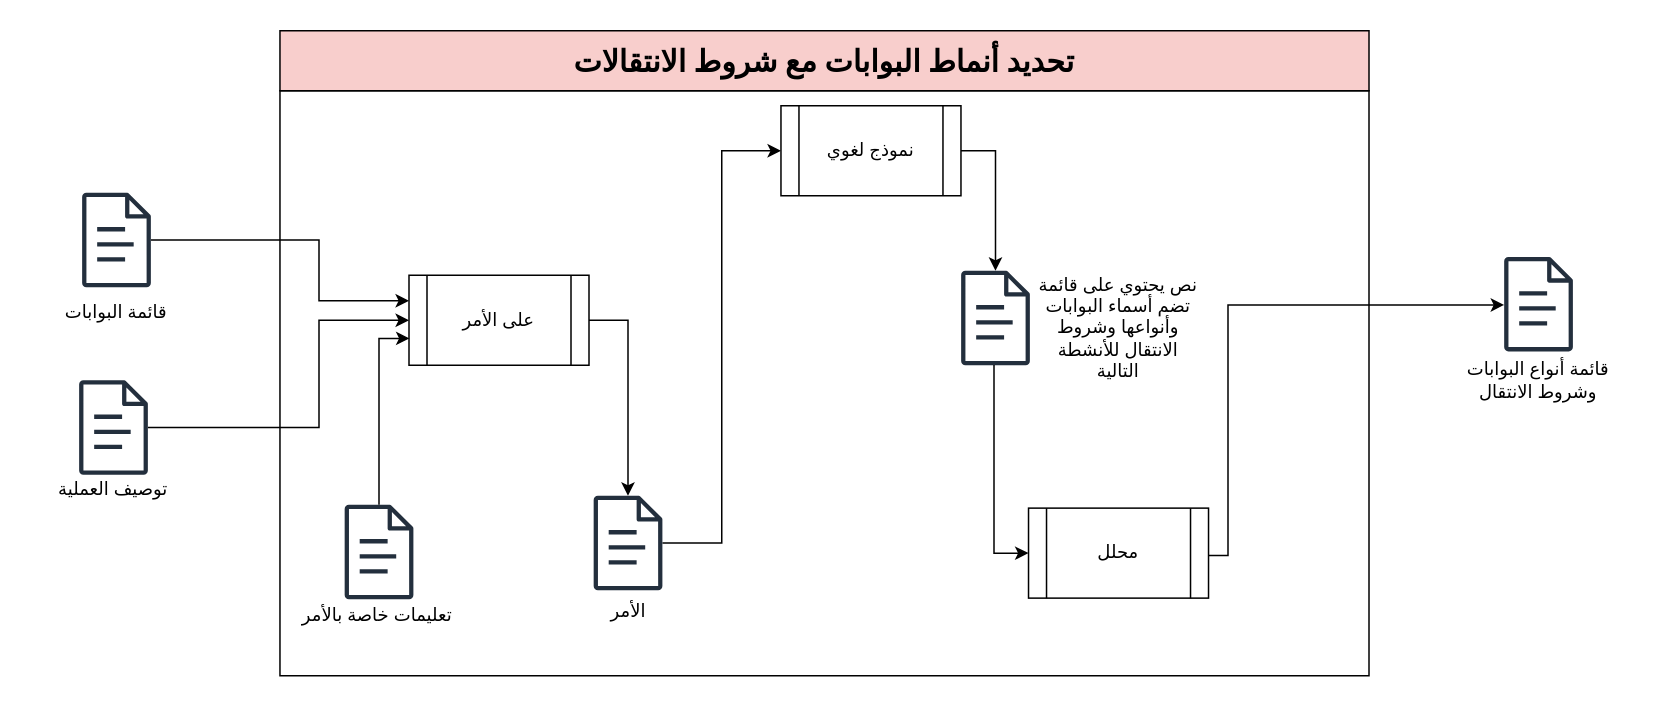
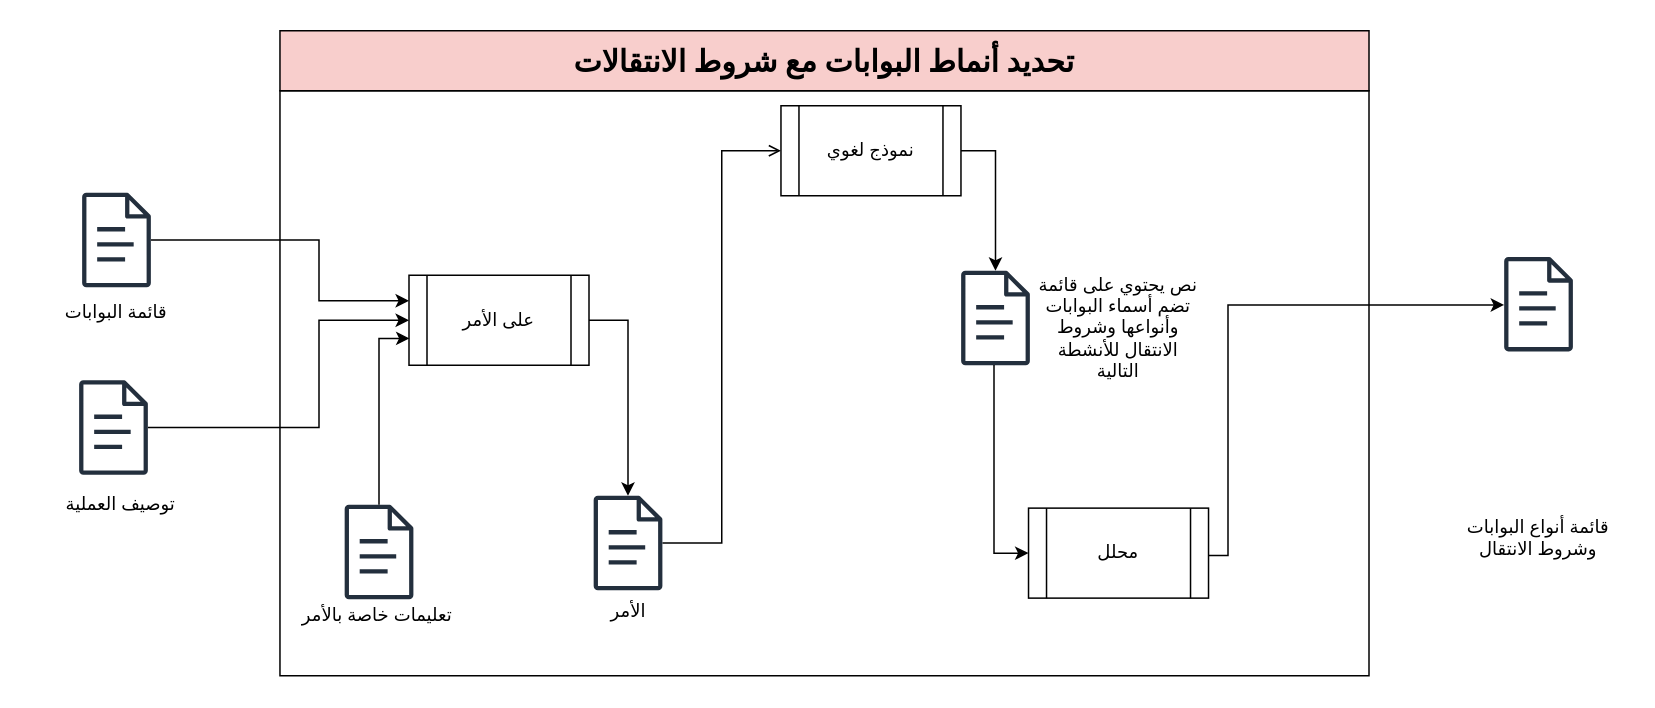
(769, 151) -> (771, 151)
(1538, 380) -> (1538, 538)
(113, 490) -> (121, 505)
